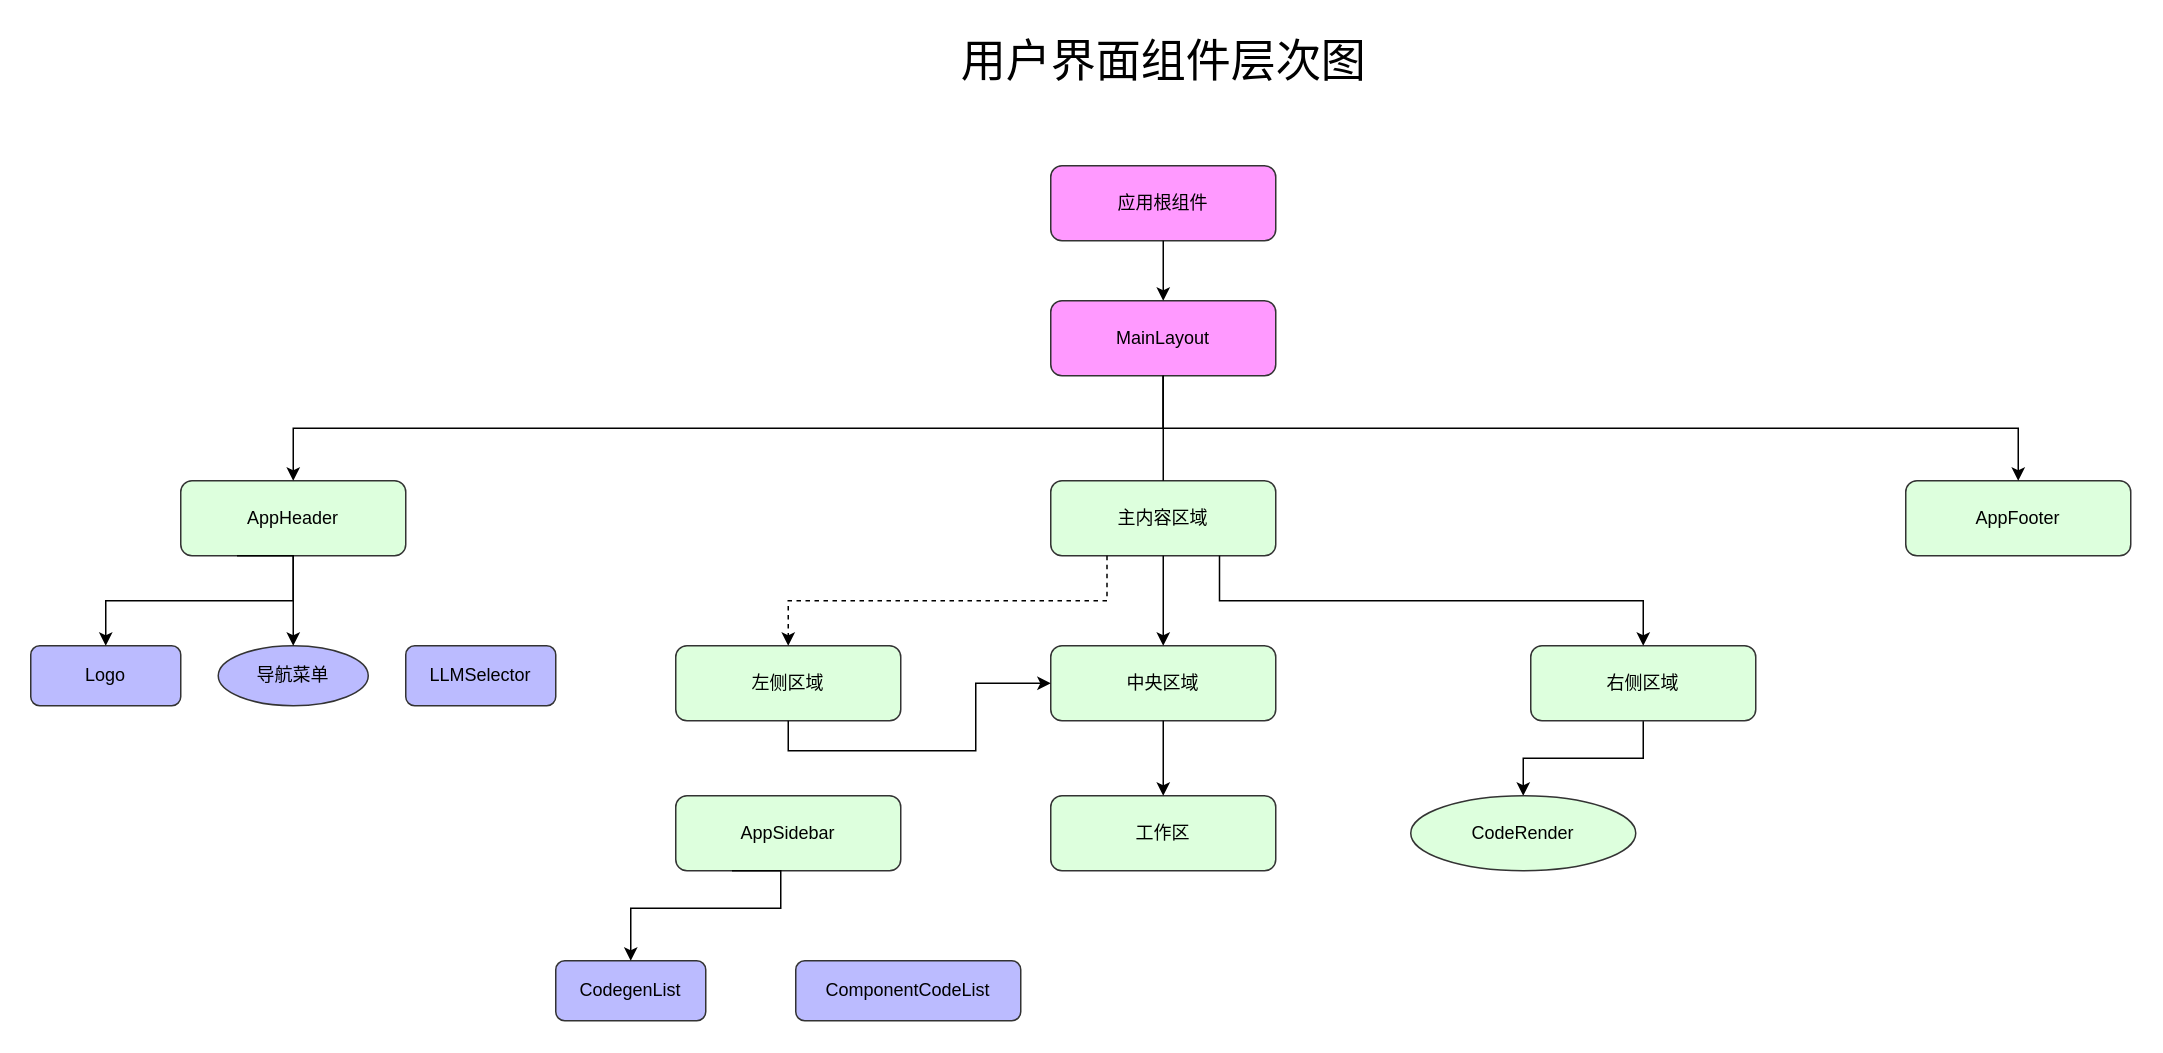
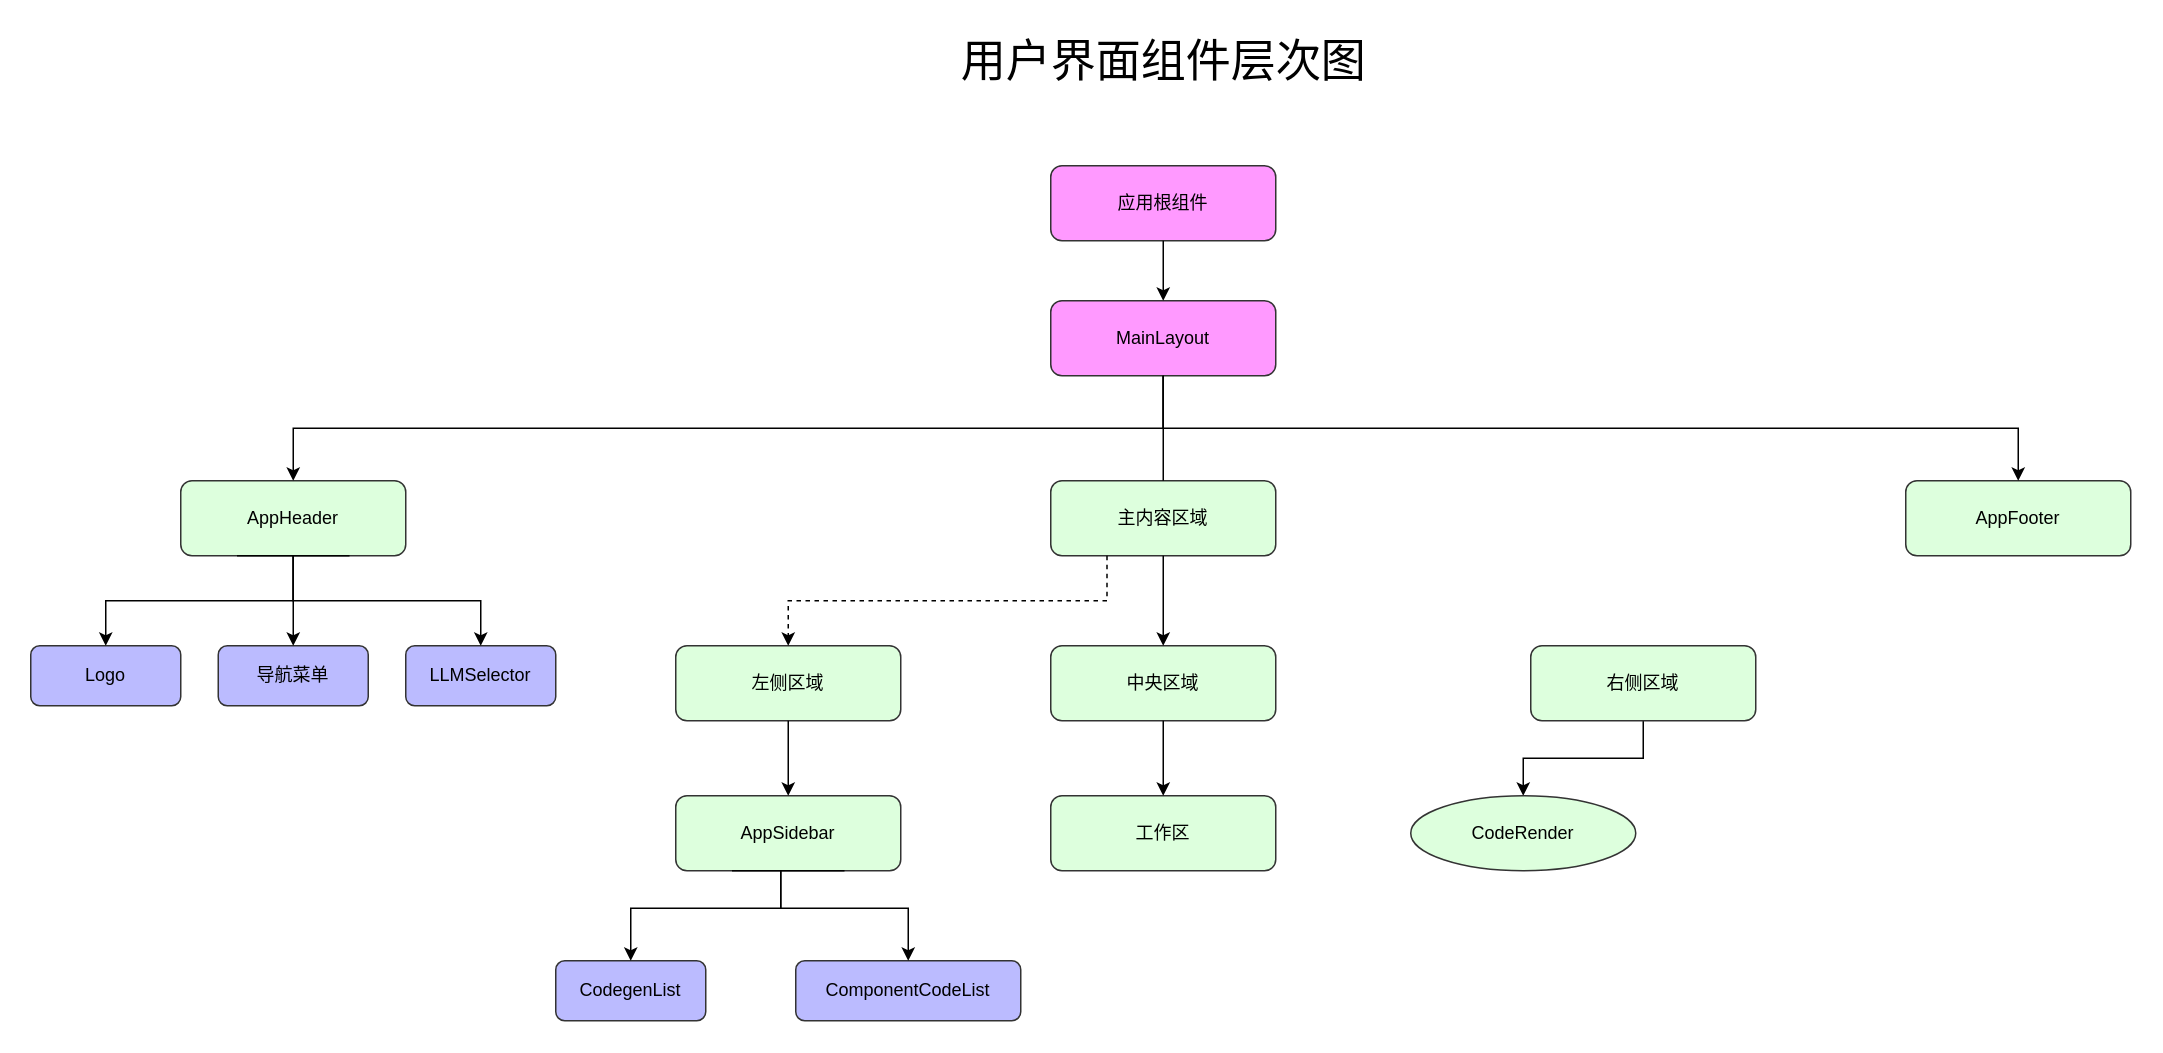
none -> (406, 601)
(1426, 601) -> none
(293, 676) -> (293, 676)
(947, 751) -> (788, 767)
none -> (866, 908)
